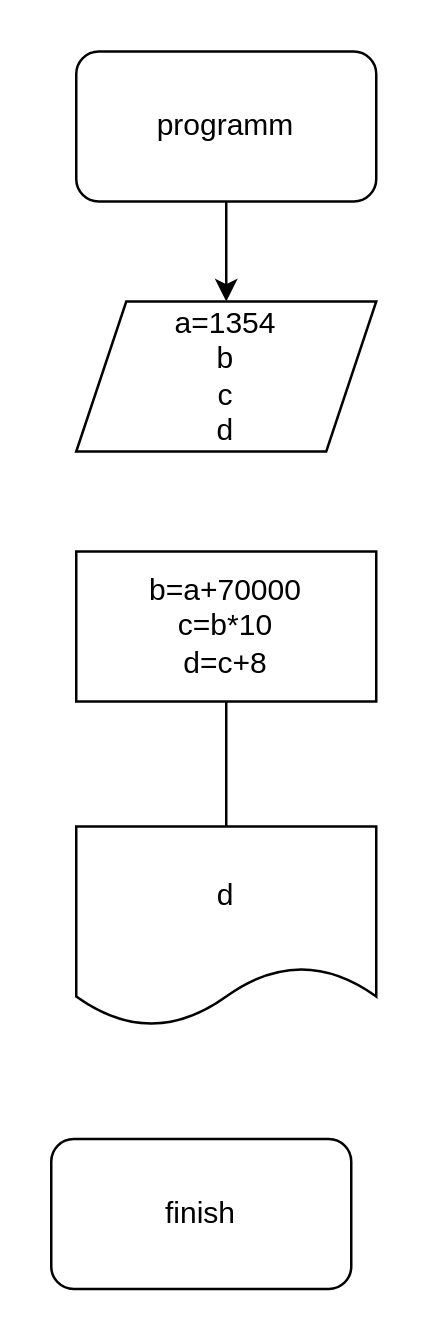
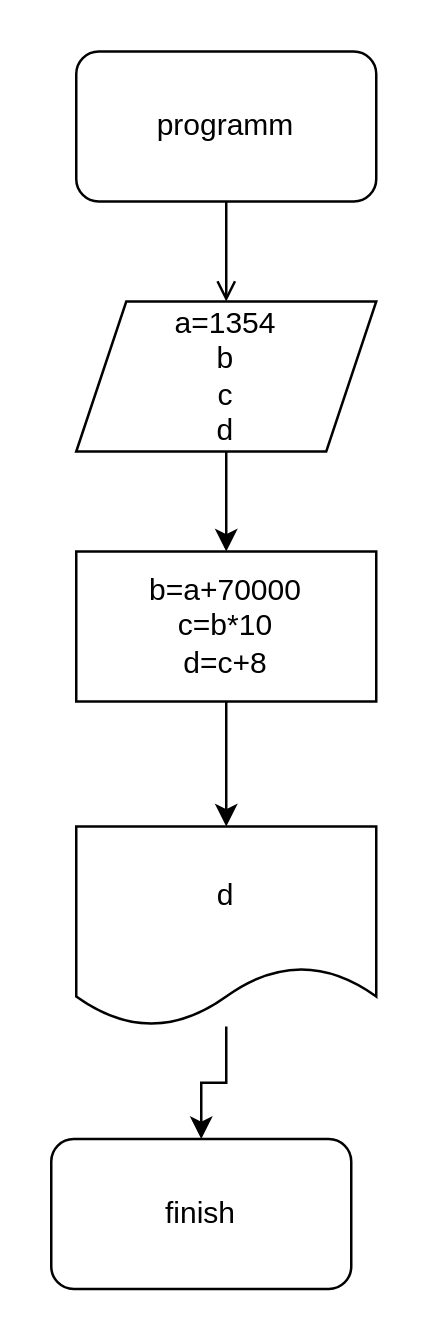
(226, 283) -> (226, 287)
none -> (226, 493)
(226, 815) -> (226, 808)
none -> (222, 1083)
